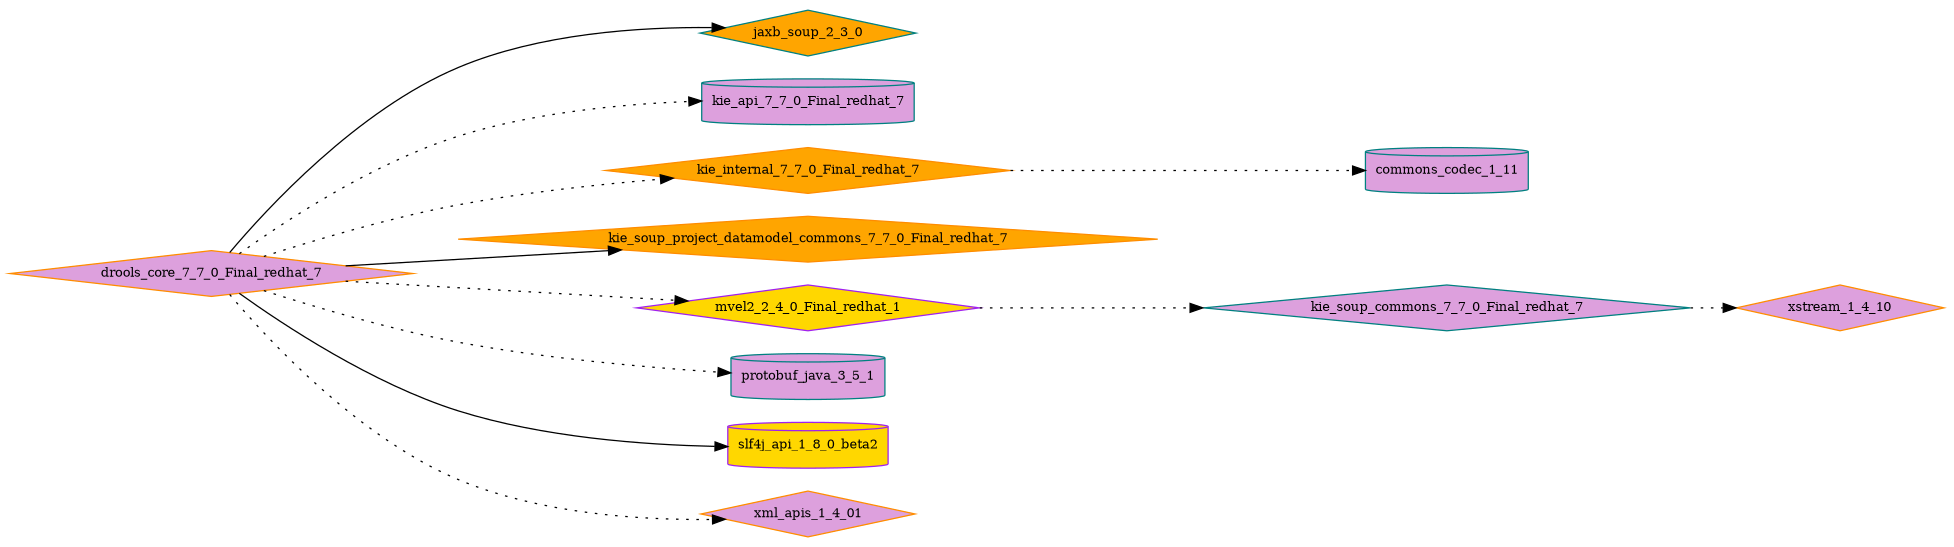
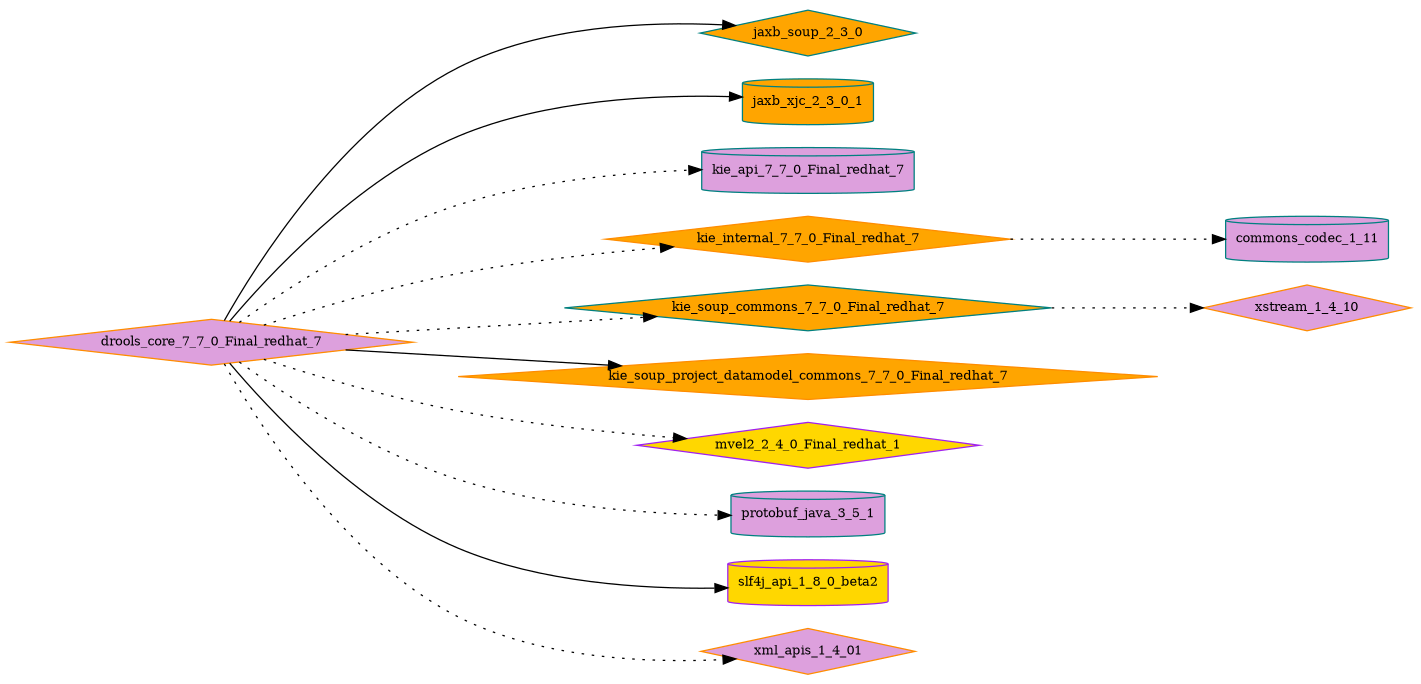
none -> (808, 102)
(1085, 308) -> (494, 326)
(1447, 308) -> (808, 308)
